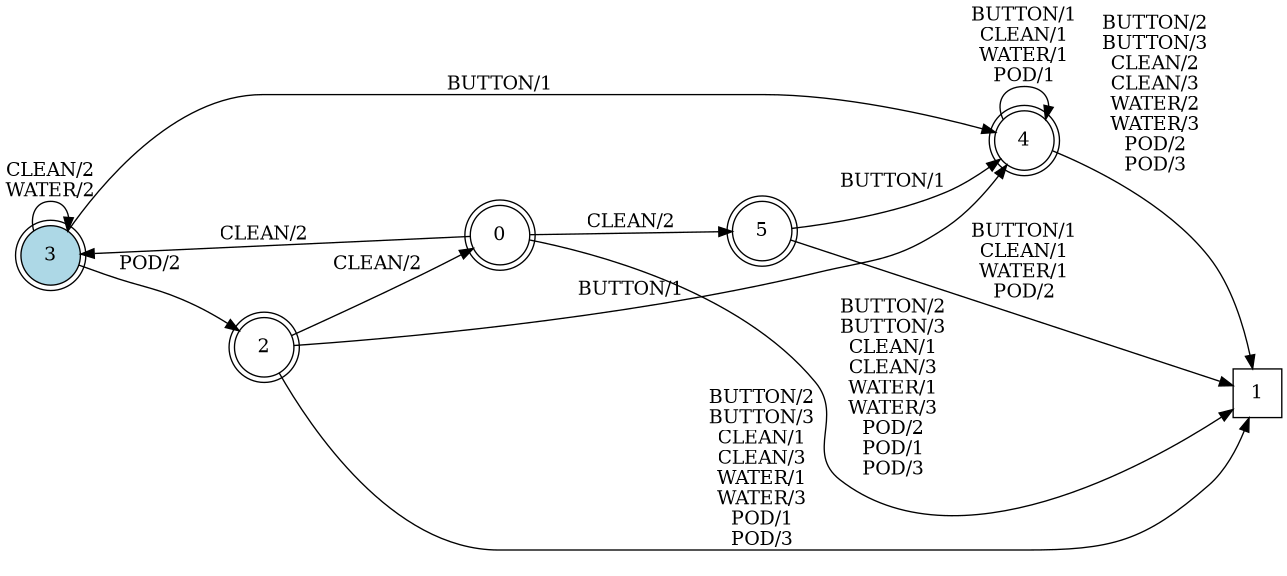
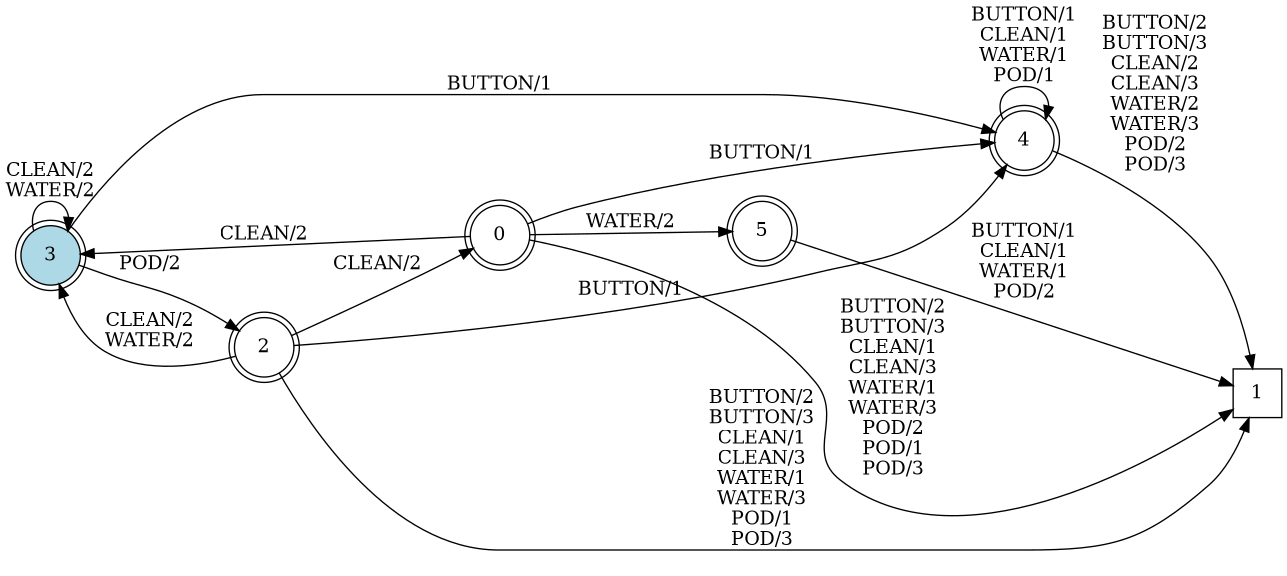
(894, 209) -> (752, 172)
(631, 222) -> (631, 222)
none -> (135, 363)
